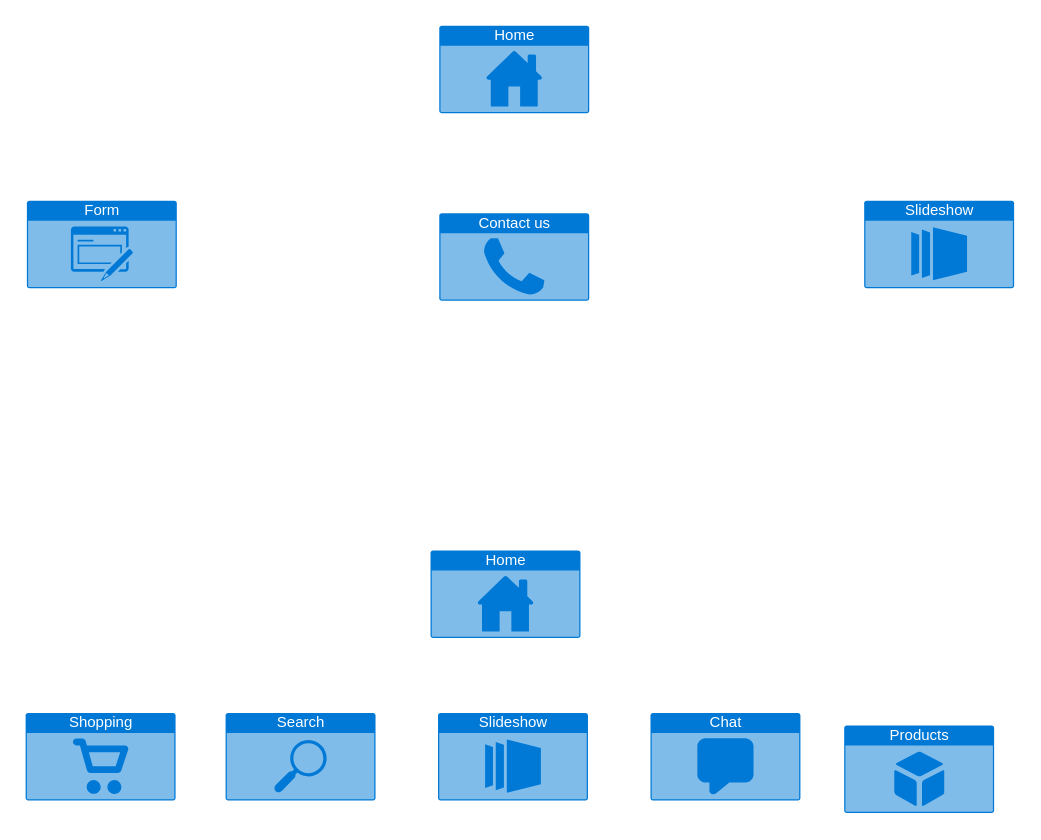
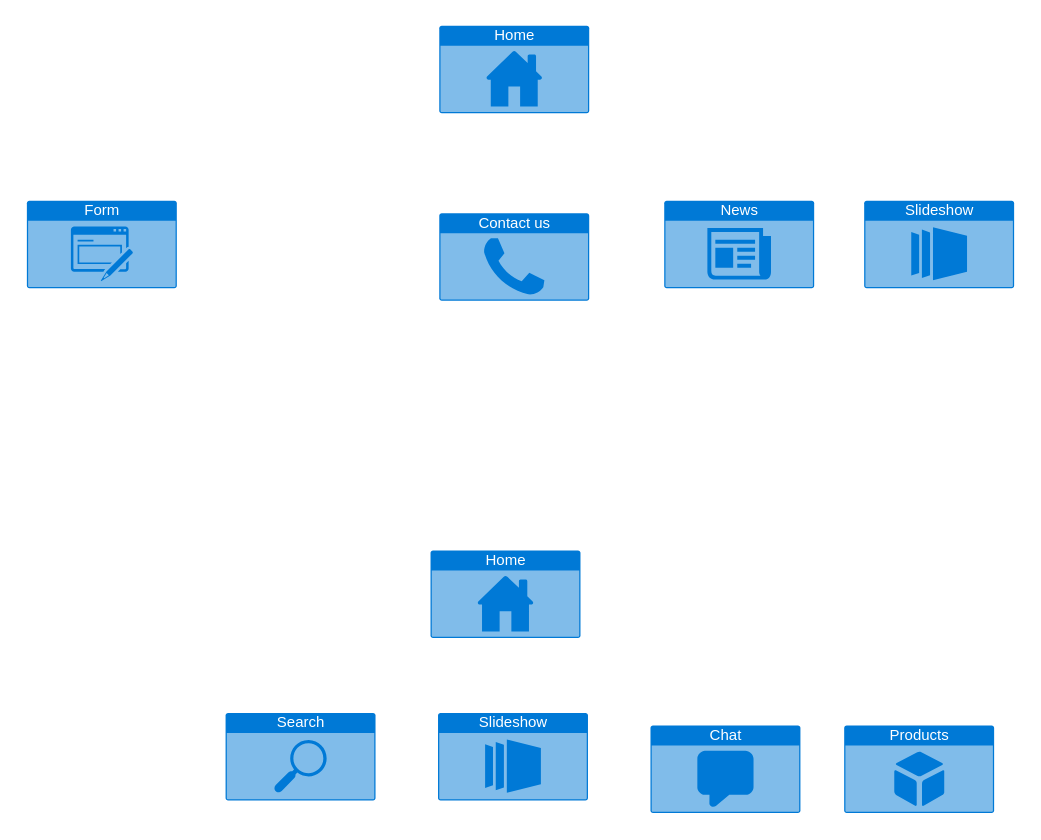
none -> (739, 244)
(101, 757) -> none
(726, 757) -> (726, 769)
